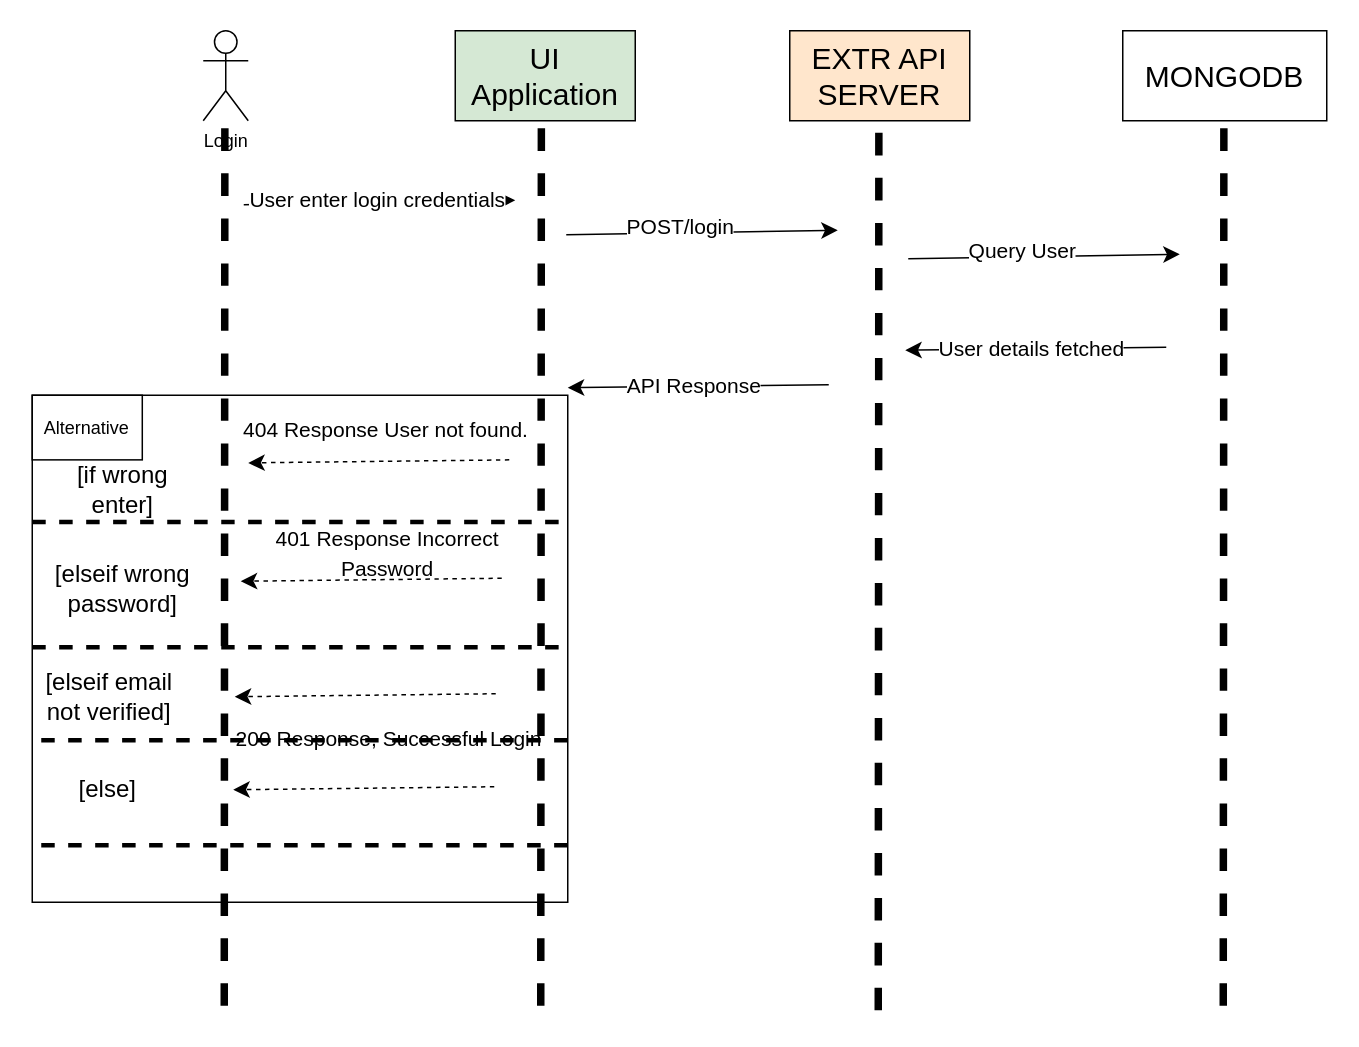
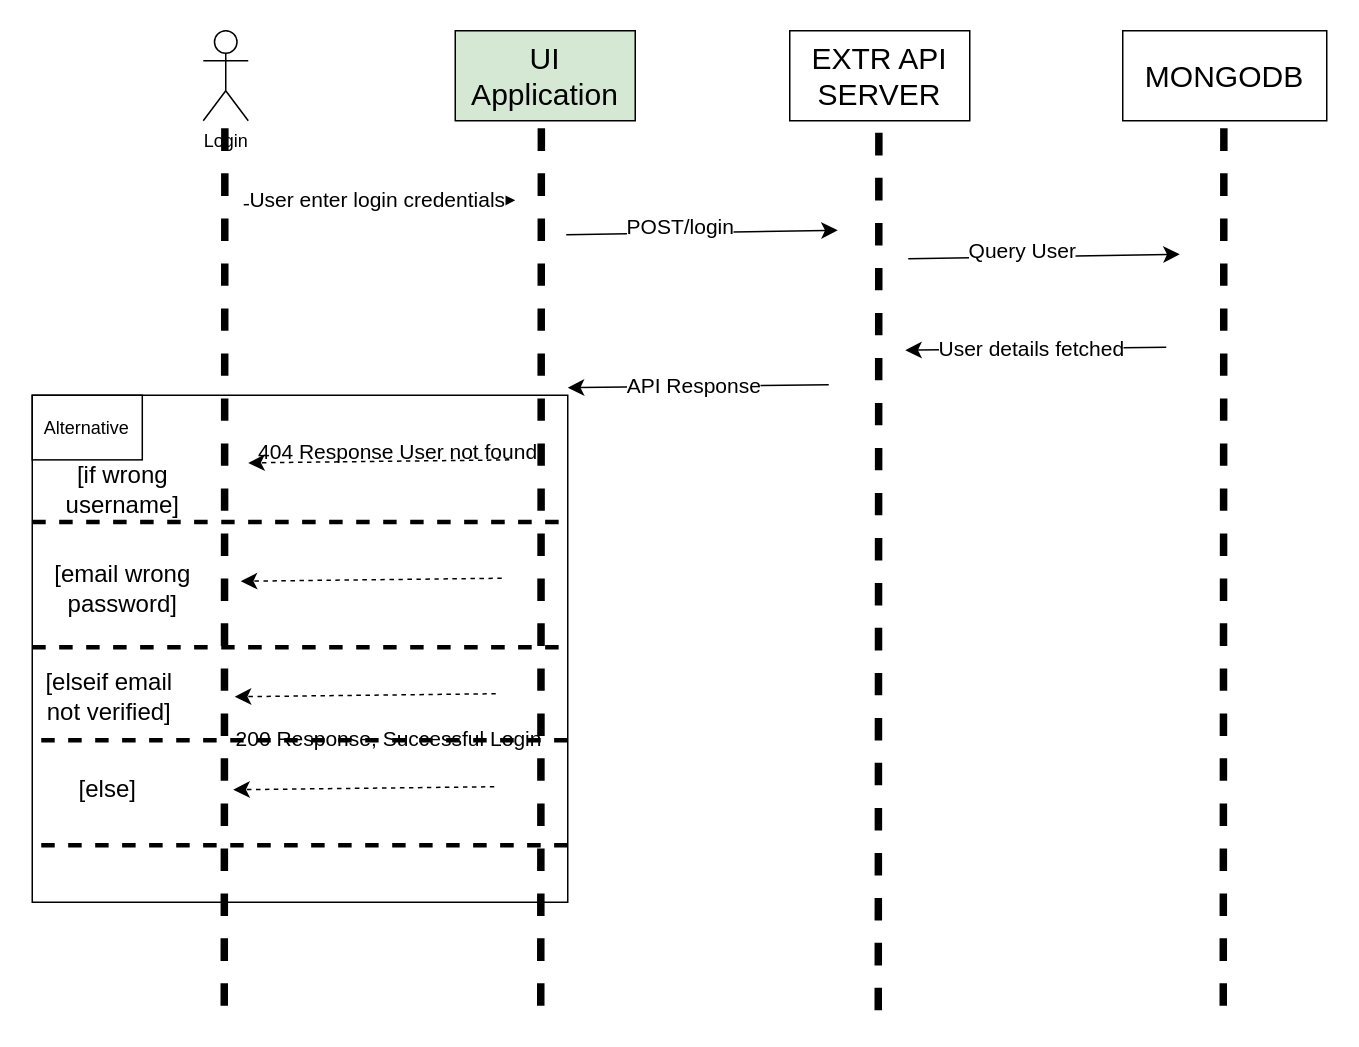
(880, 76) -> (880, 76)
(386, 428) -> (401, 450)
(123, 490) -> (123, 490)
(388, 552) -> none
(123, 589) -> (123, 589)
